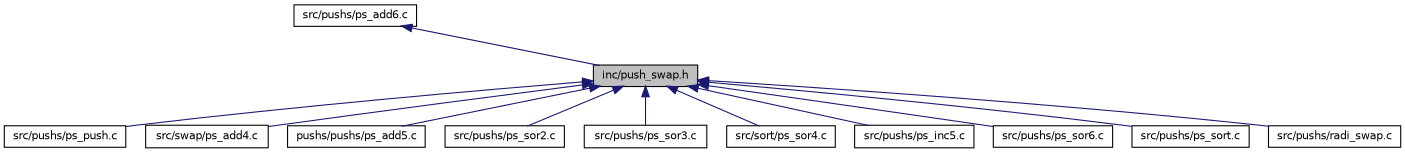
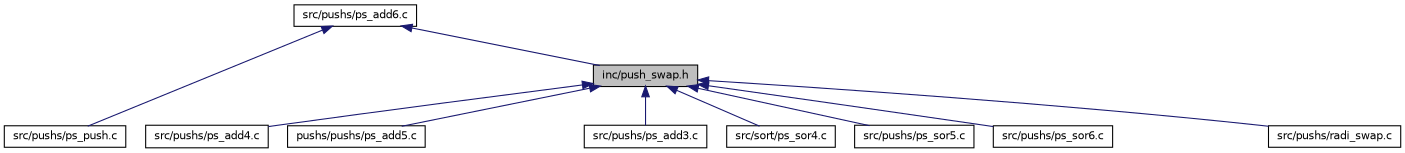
(354, 102) -> (205, 78)
(207, 137) -> (207, 137)
(505, 137) -> none
(646, 137) -> (646, 137)
(914, 137) -> (914, 137)
(1191, 137) -> none
